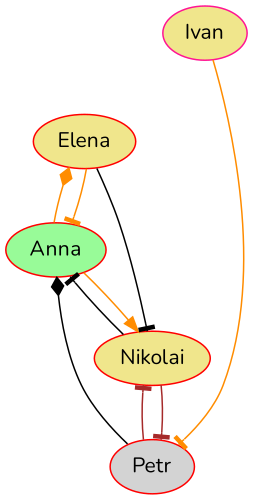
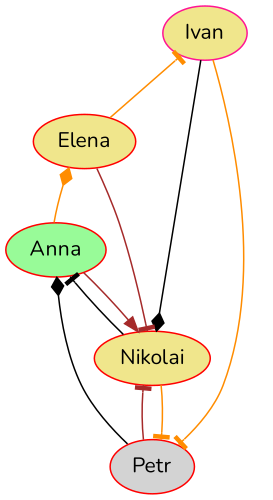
none -> (180, 187)
(81, 193) -> (143, 89)
(126, 245) -> (126, 245)
(107, 296) -> (107, 296)
(162, 409) -> (162, 409)
